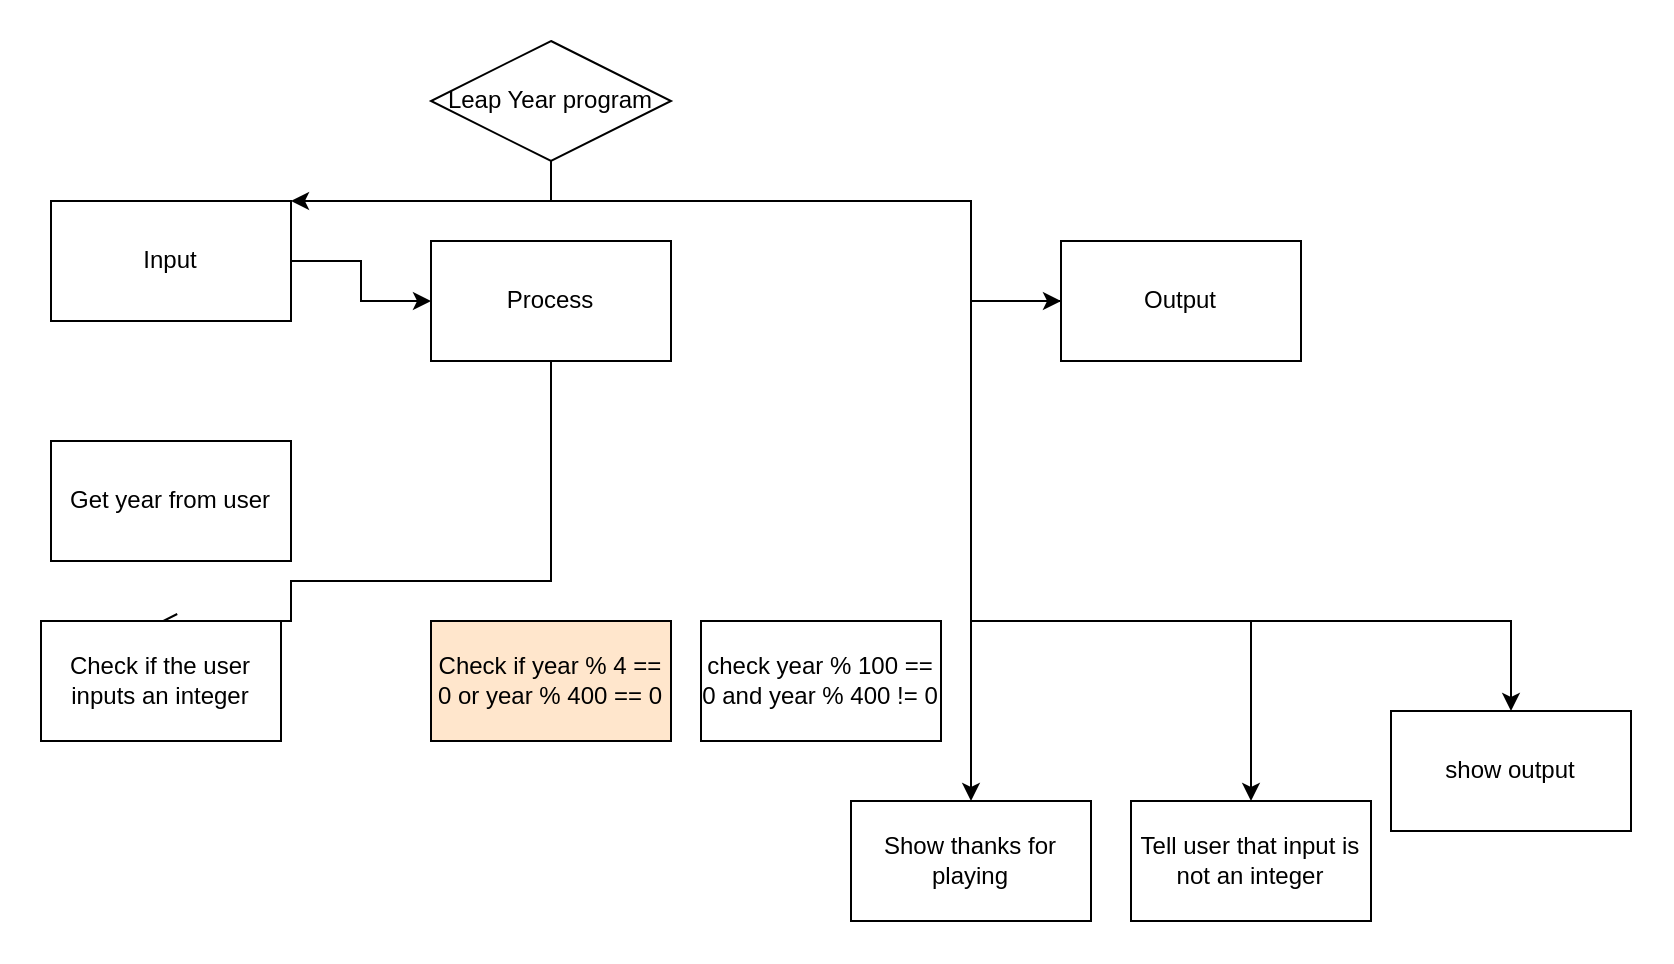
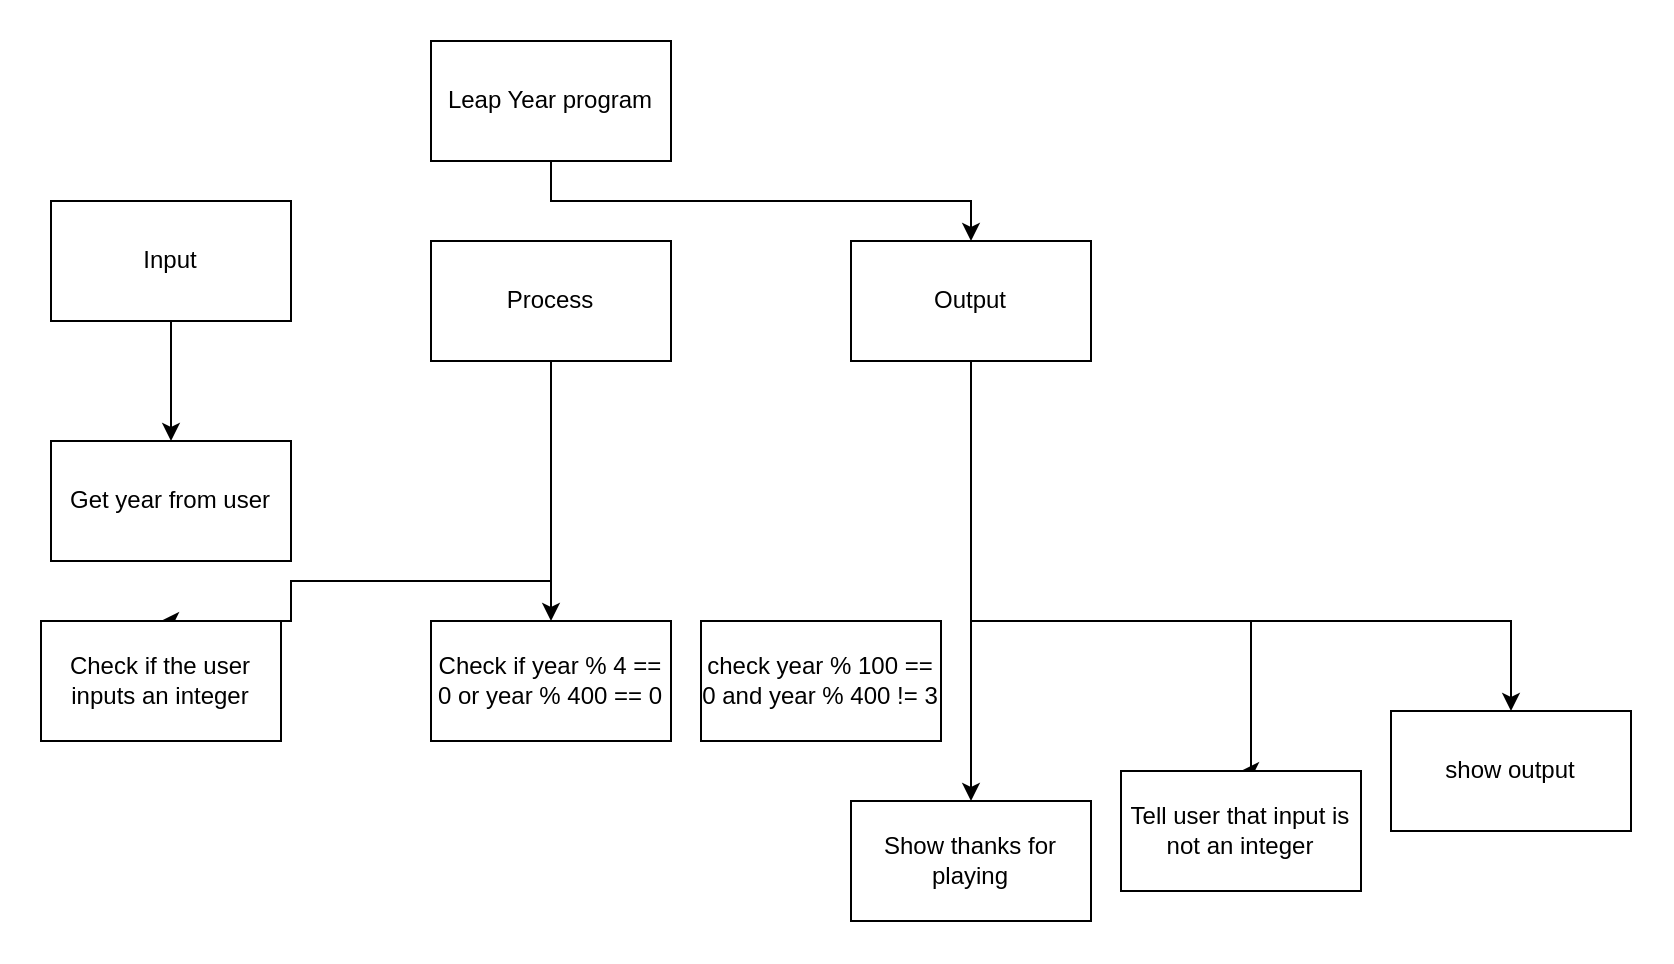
(551, 101) -> (551, 101)
(426, 201) -> none
(361, 274) -> (171, 374)
(1181, 301) -> (971, 301)
none -> (551, 596)
(173, 621) -> (176, 621)
(551, 681) -> (551, 681)
(821, 681) -> (821, 681)
(1251, 861) -> (1241, 831)
